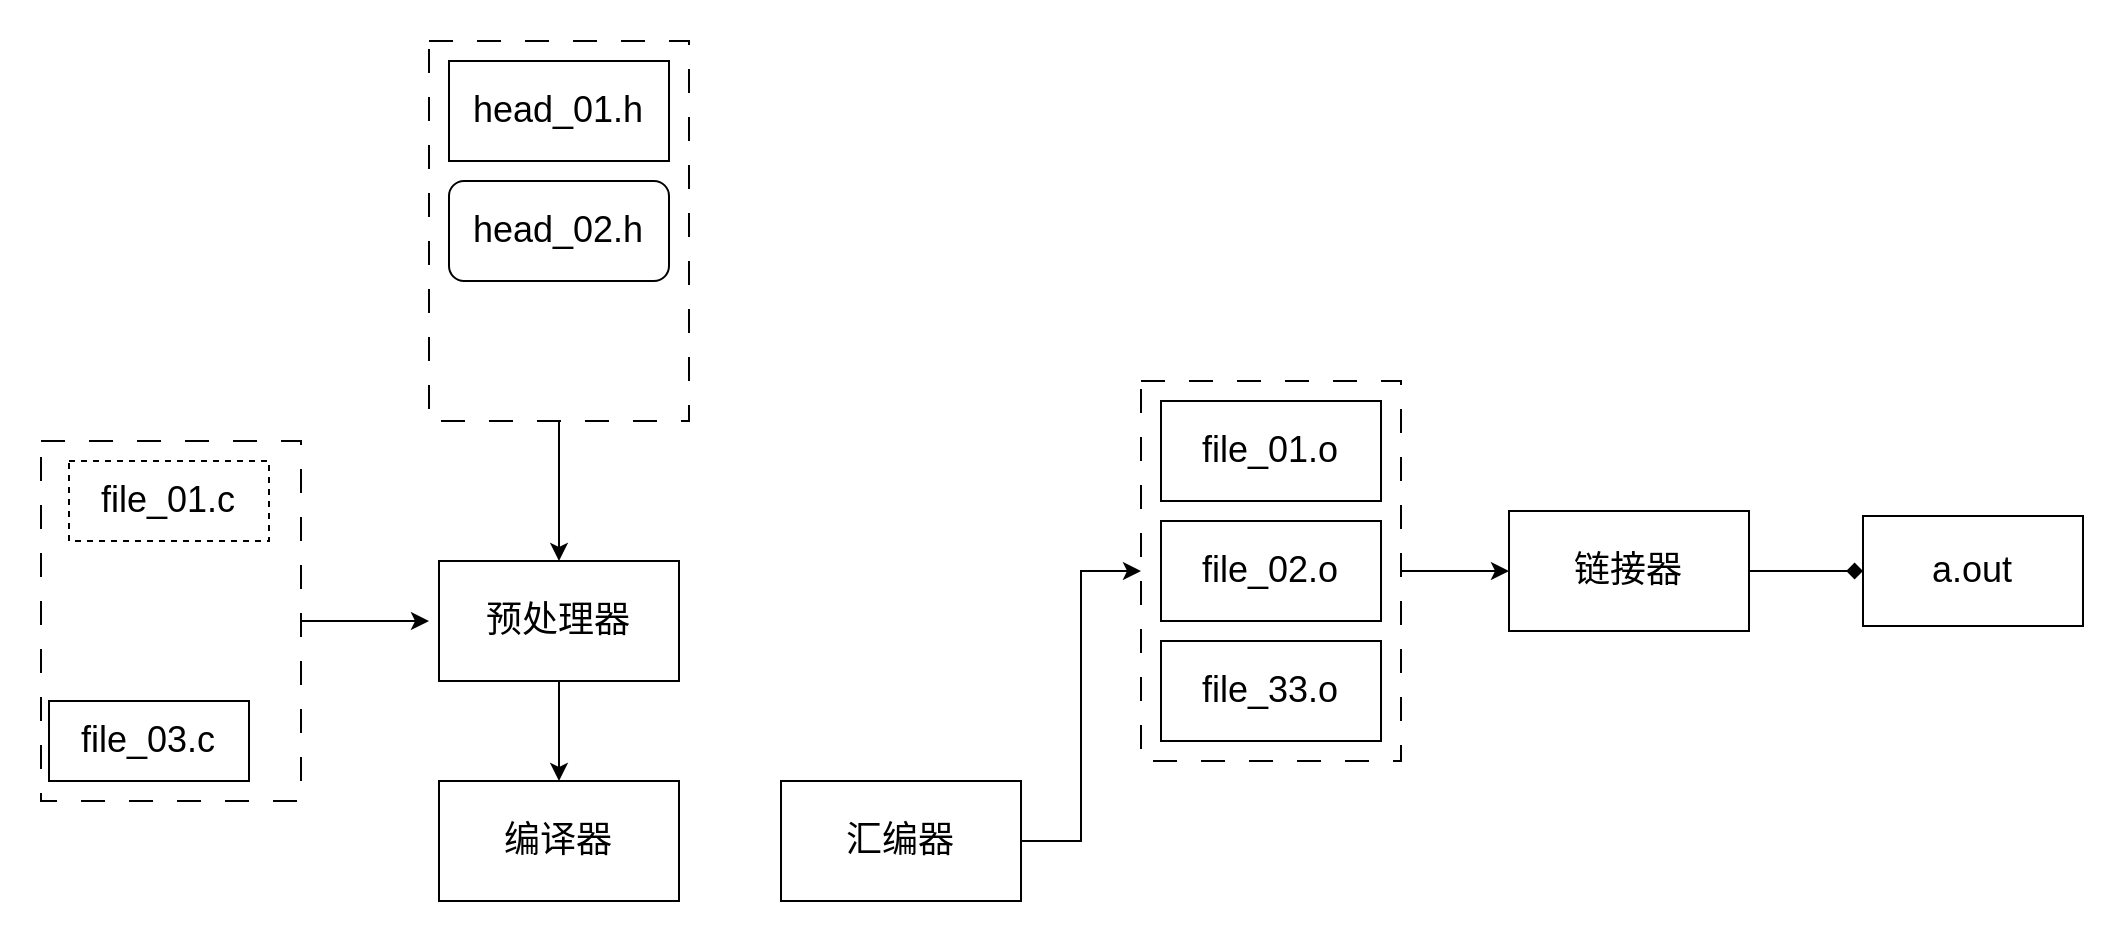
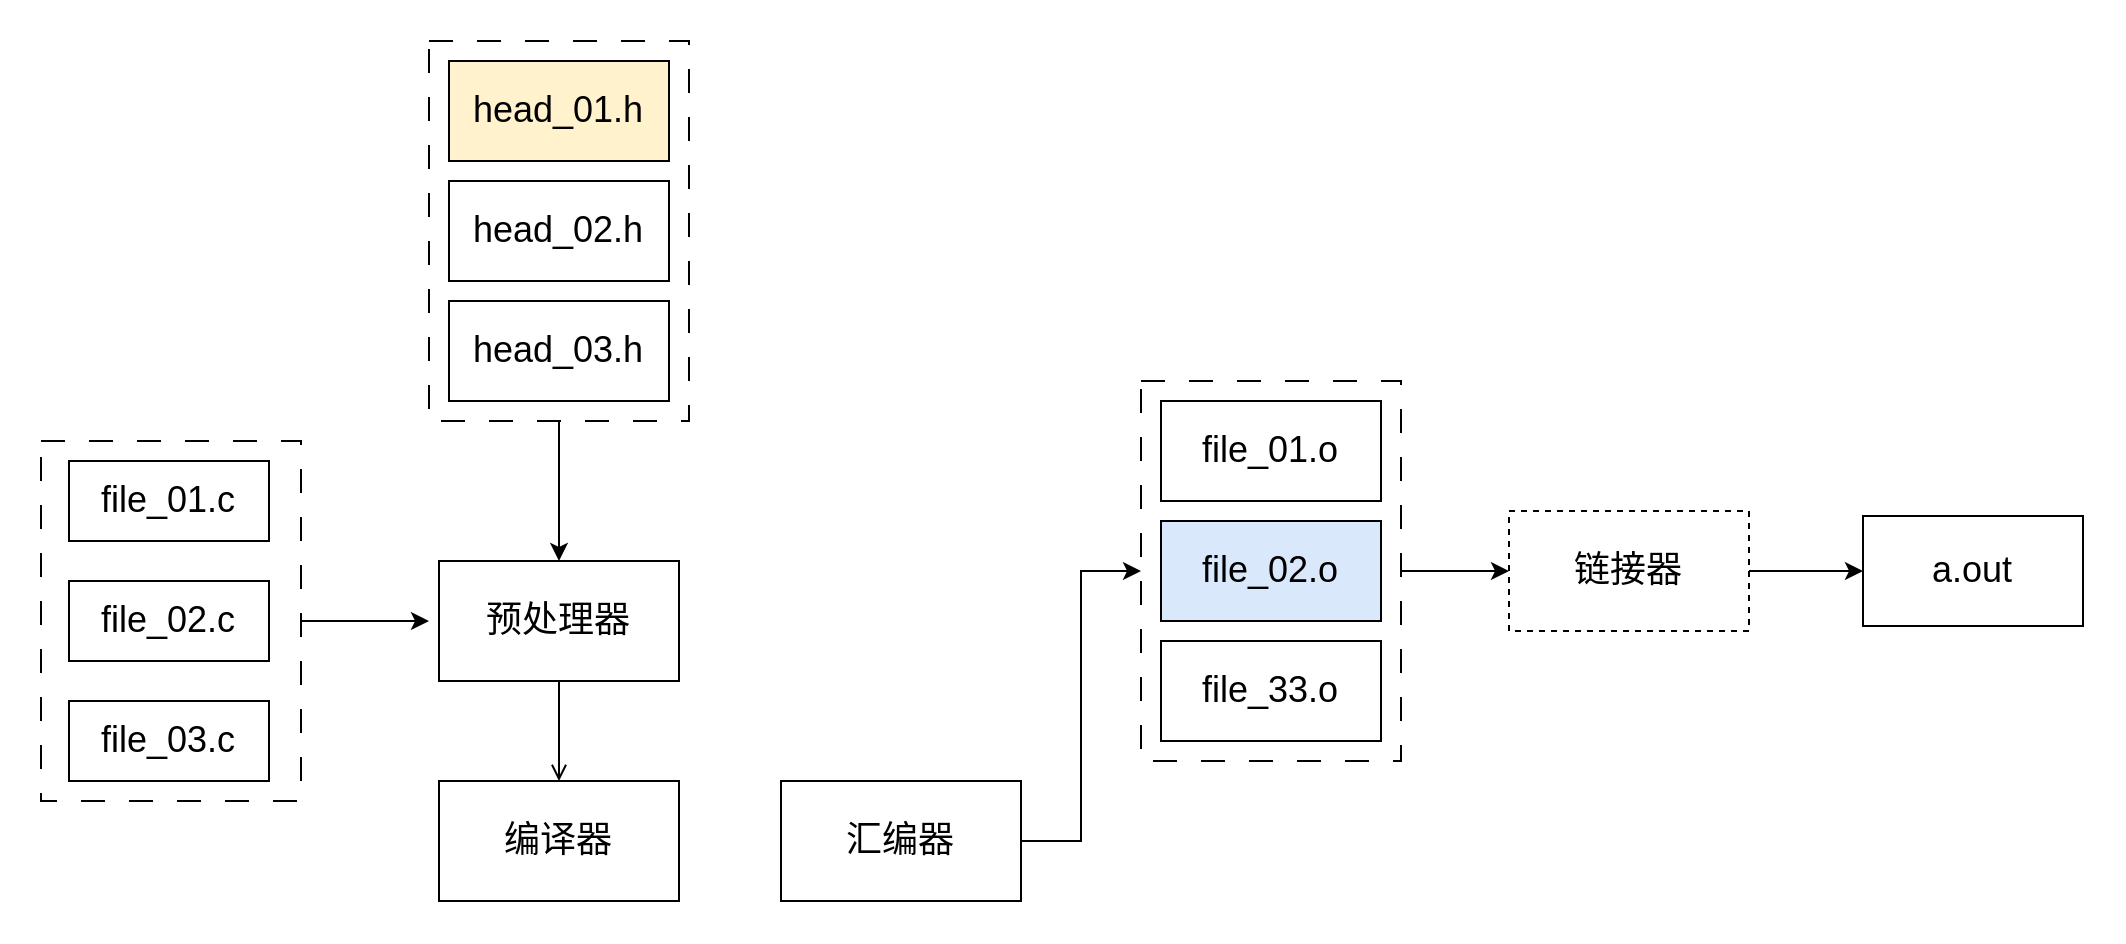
(559, 111) -> (559, 111)
(559, 231) -> (559, 231)
none -> (559, 351)
(169, 501) -> (169, 501)
(1271, 571) -> (1271, 571)
(1629, 571) -> (1629, 571)
(1847, 571) -> (1848, 571)
none -> (169, 621)
(149, 741) -> (169, 741)
(559, 766) -> (559, 768)
